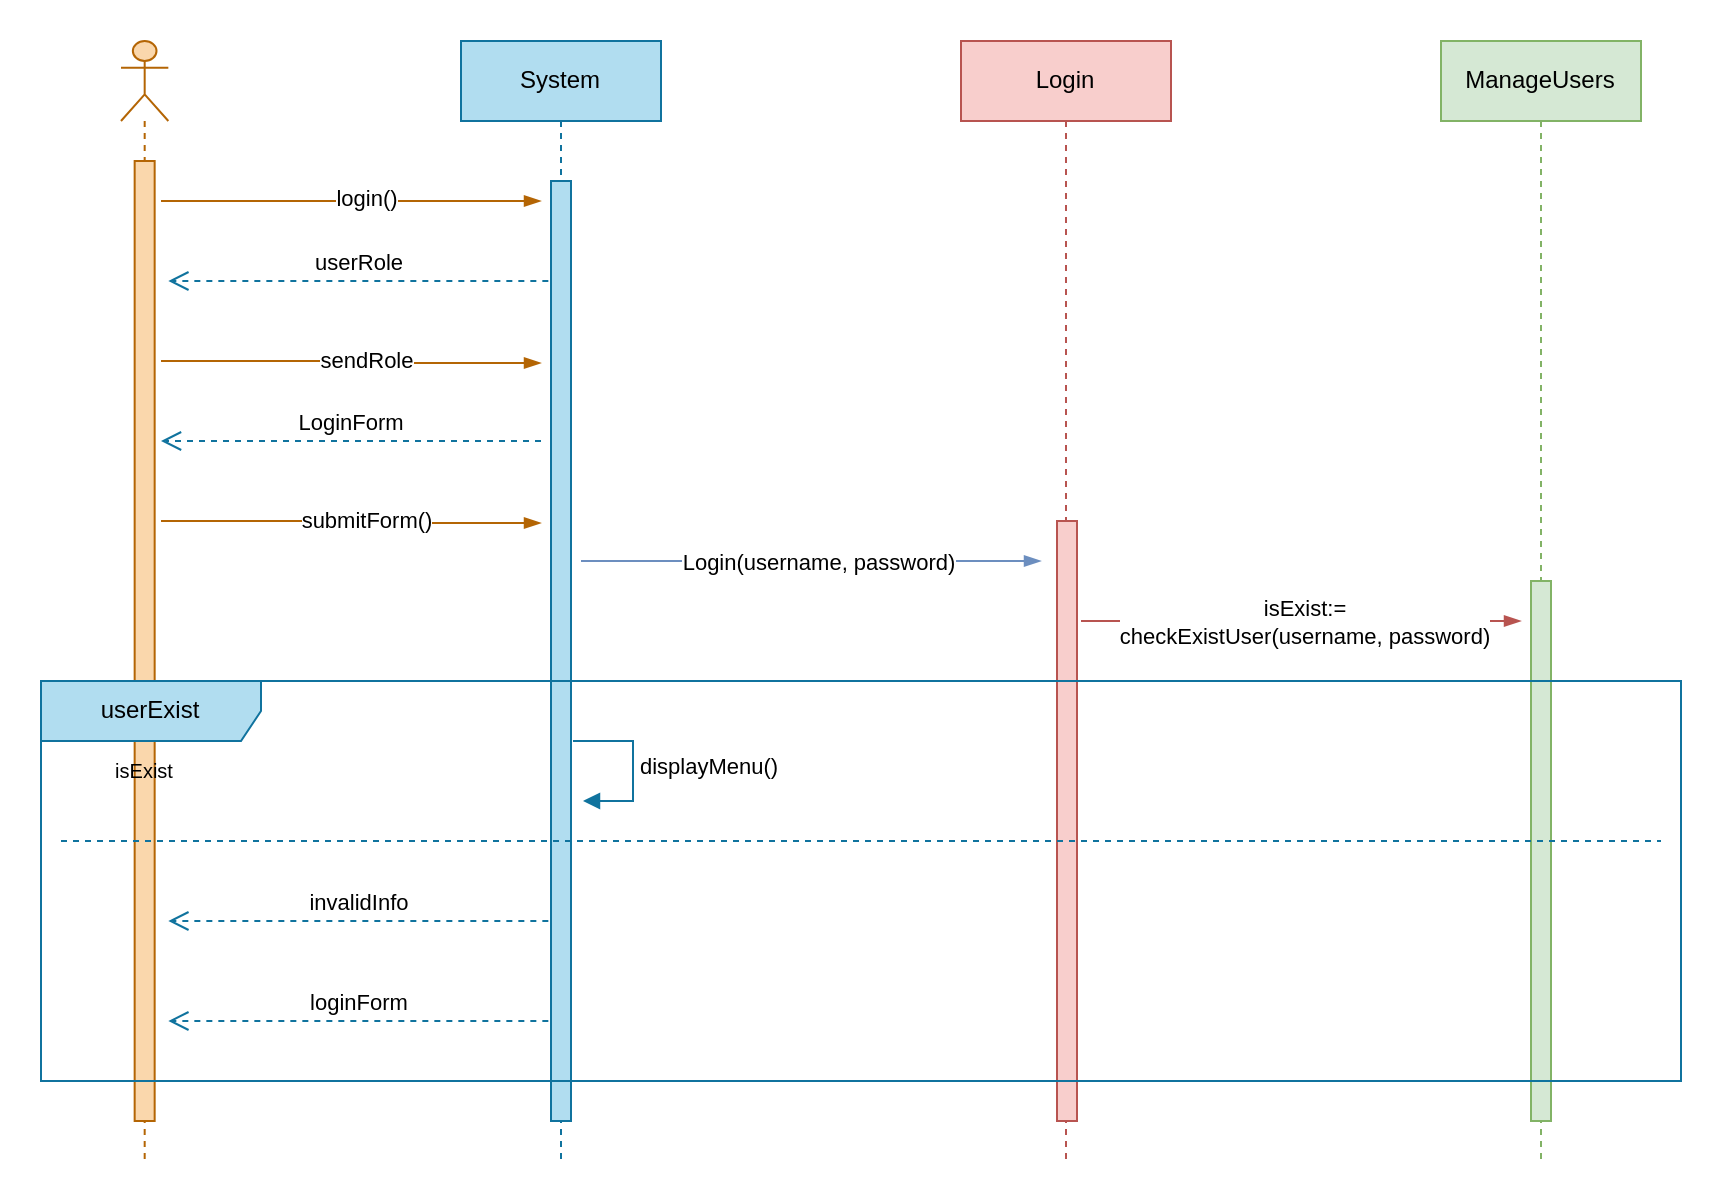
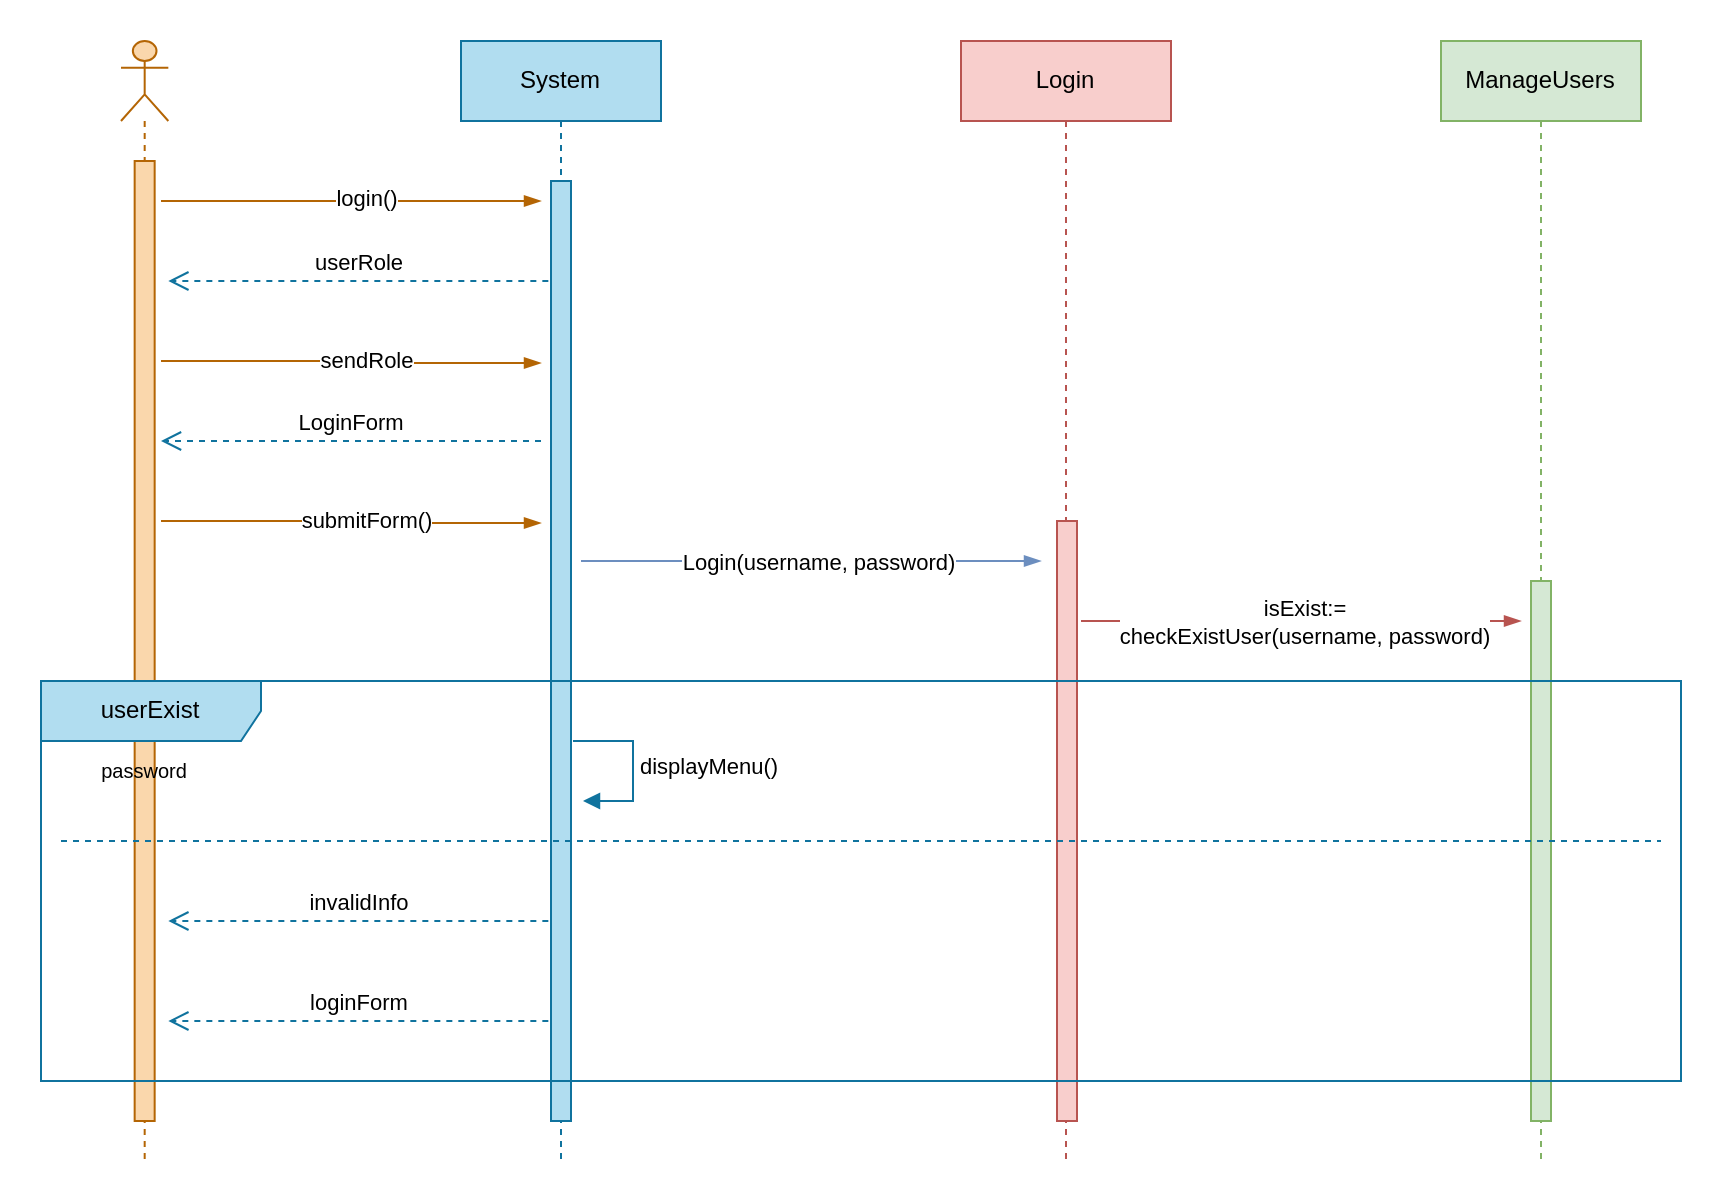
(145, 771) -> (145, 771)
